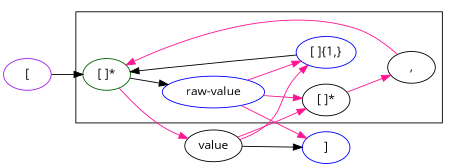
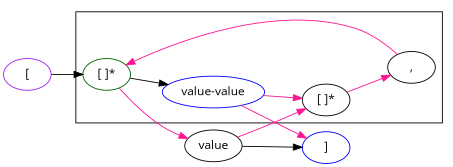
(326, 52) -> none
(213, 92) -> (213, 92)
